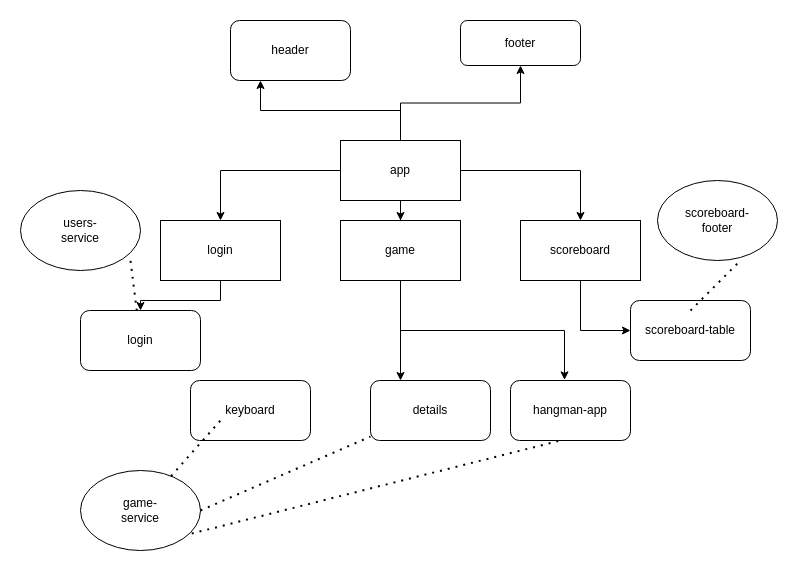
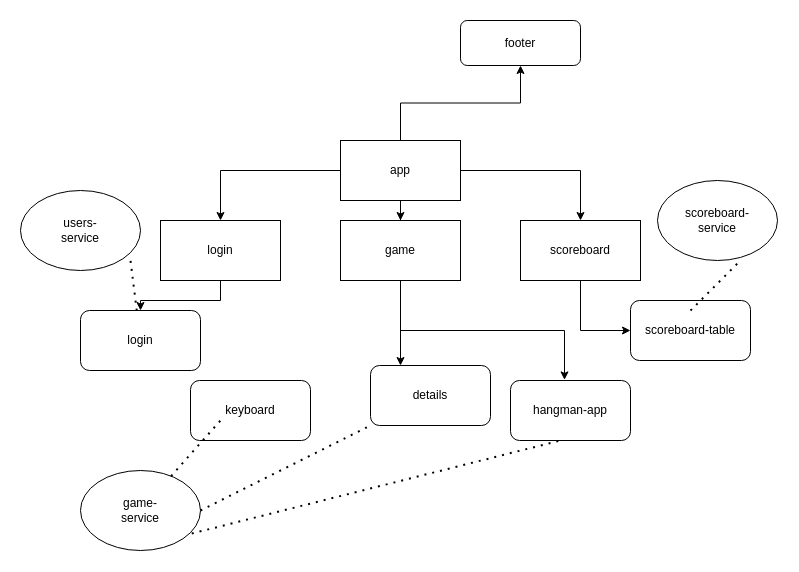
(291, 51) -> none
(319, 111) -> none
(718, 221) -> (718, 221)
(431, 411) -> (431, 396)
